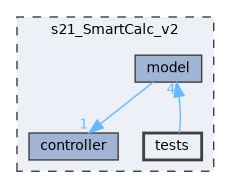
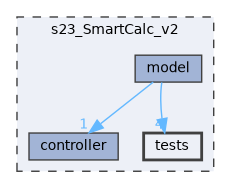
(115, 30) -> (115, 30)
(180, 115) -> (161, 101)
